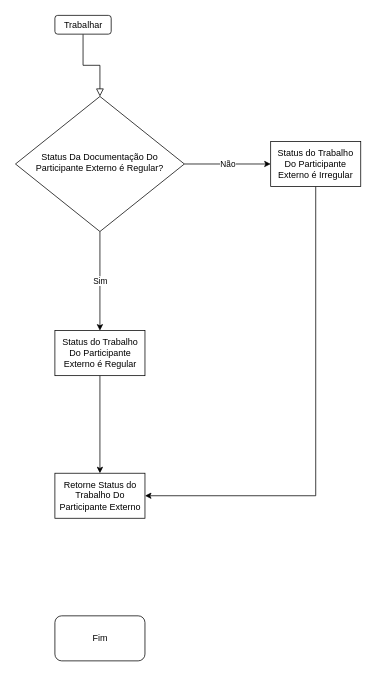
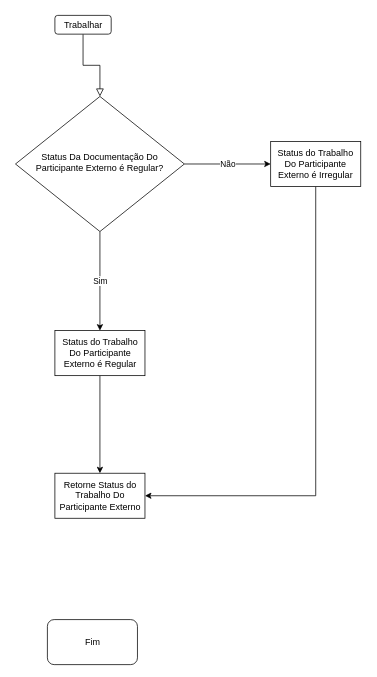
(100, 638) -> (92, 642)
